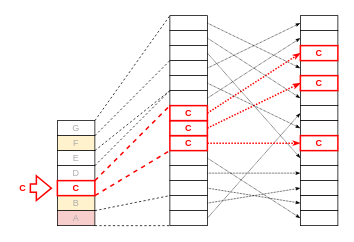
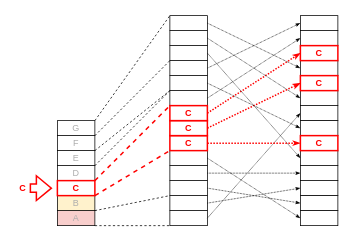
(76, 143) -> (76, 143)
